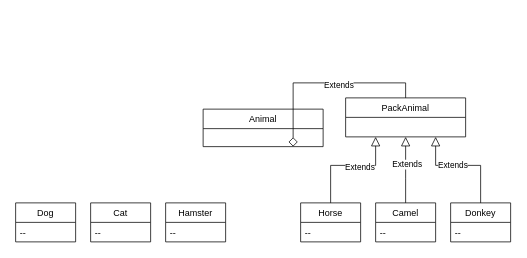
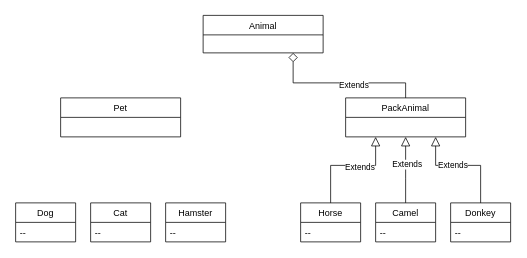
none -> (120, 117)
(263, 128) -> (263, 34)
